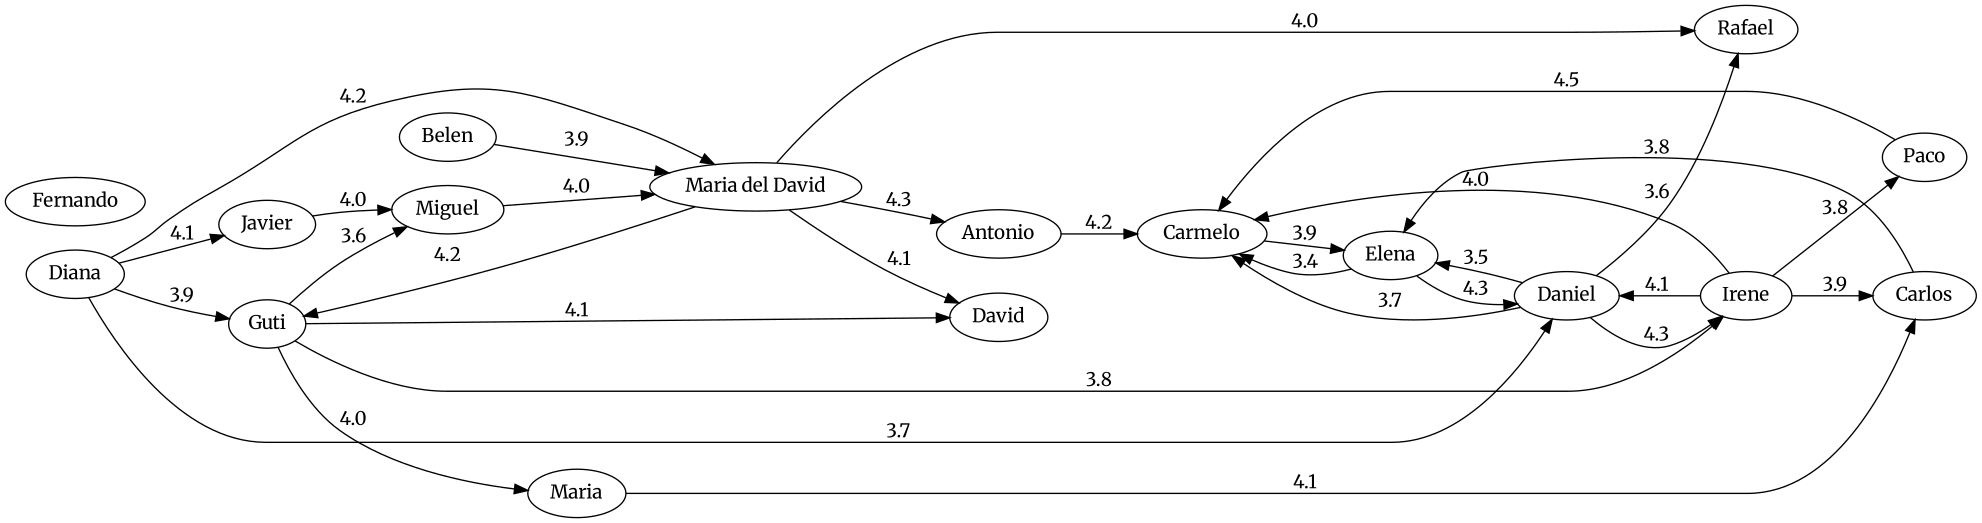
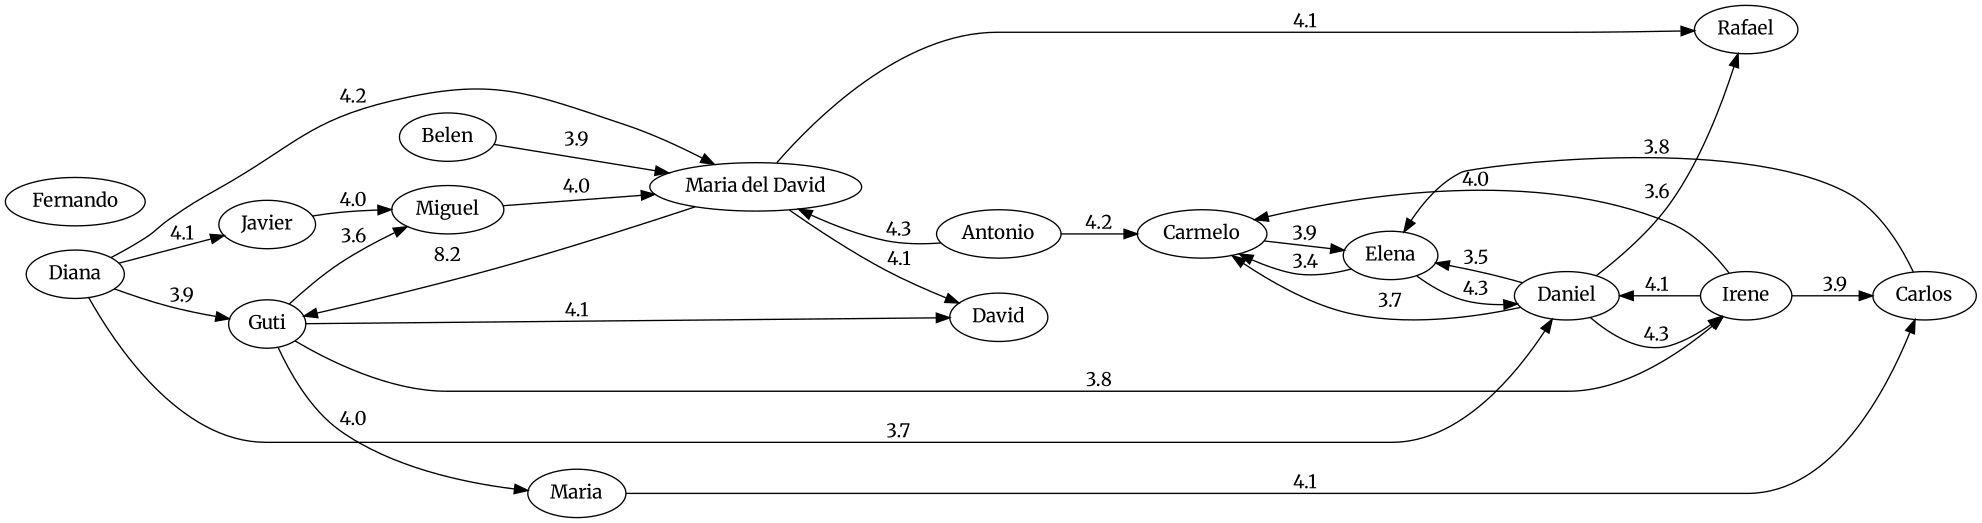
(1305, 22) -> (1305, 22)
(1925, 157) -> none
(886, 210) -> (874, 238)
(448, 256) -> (448, 256)
